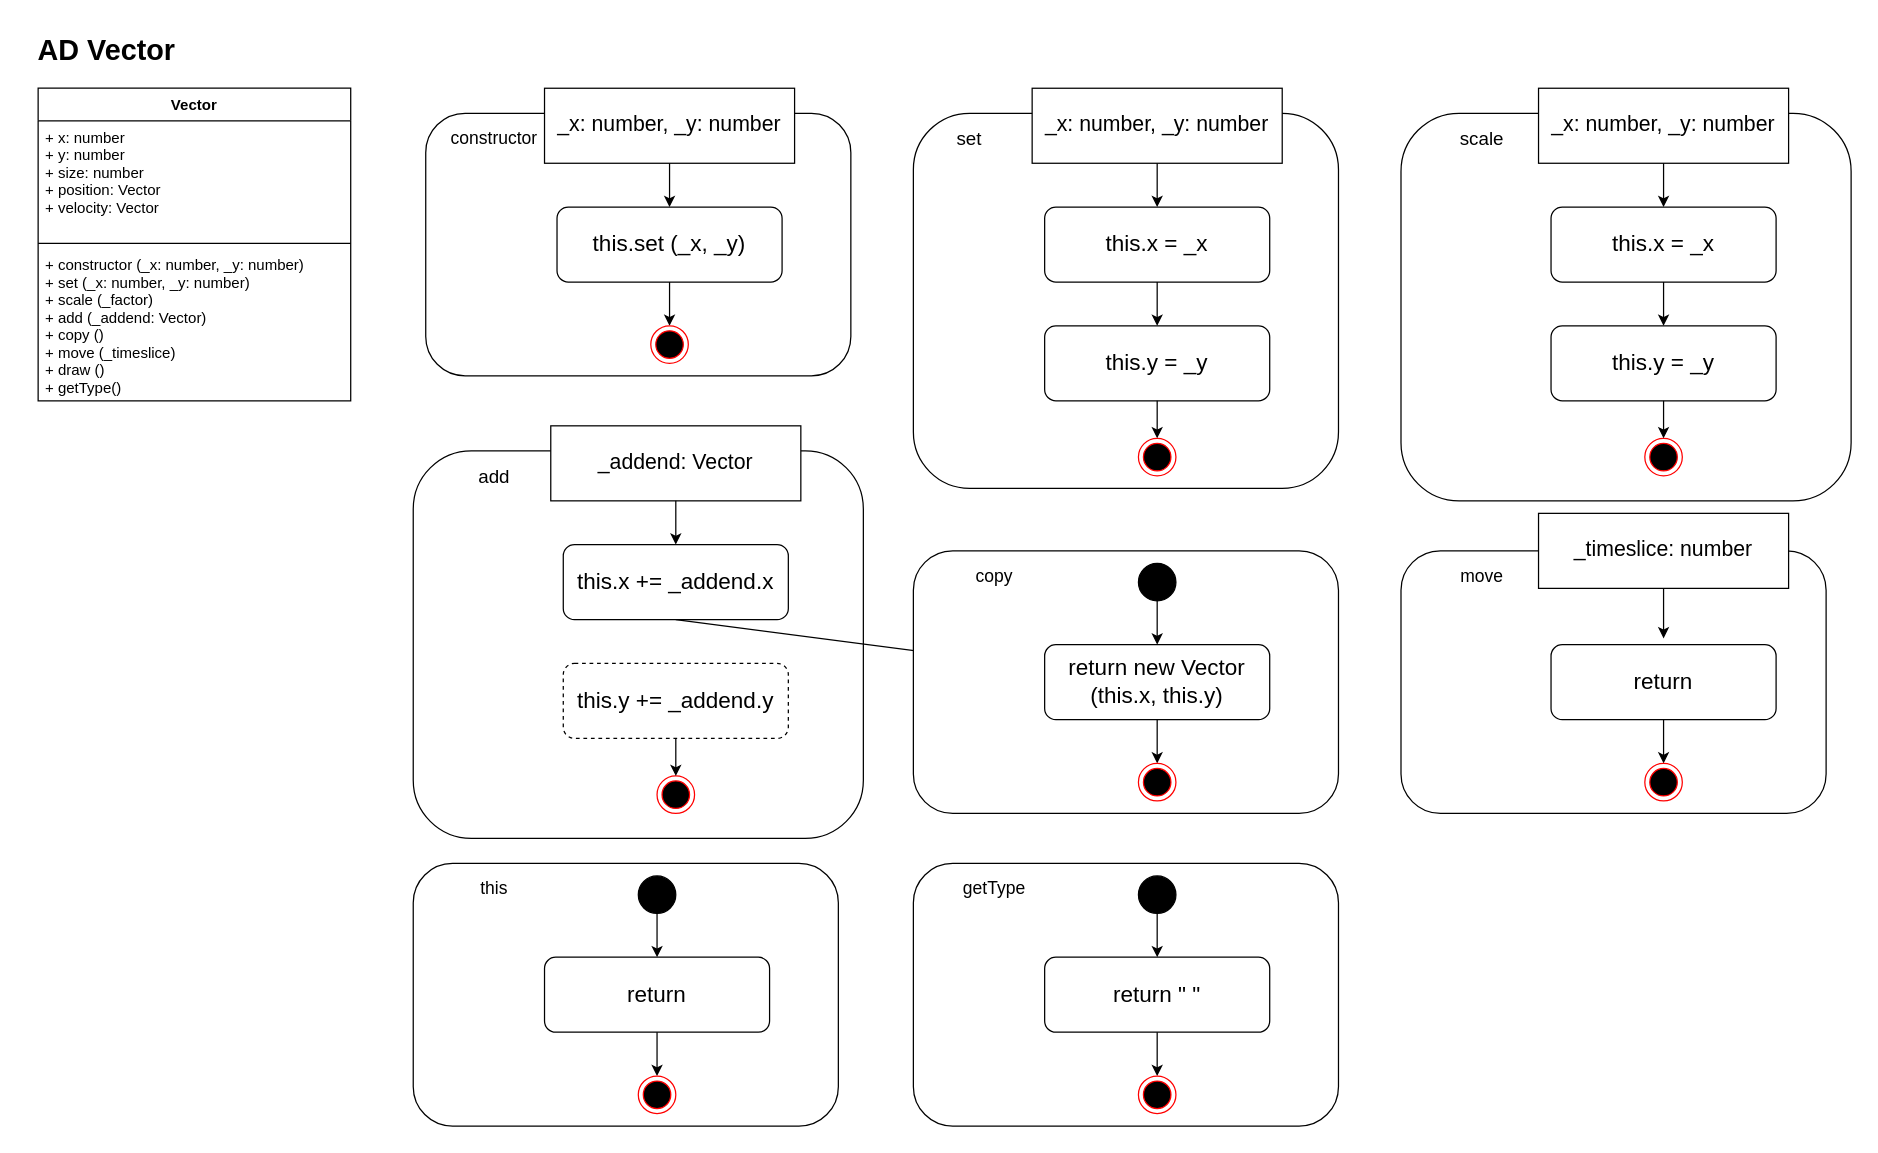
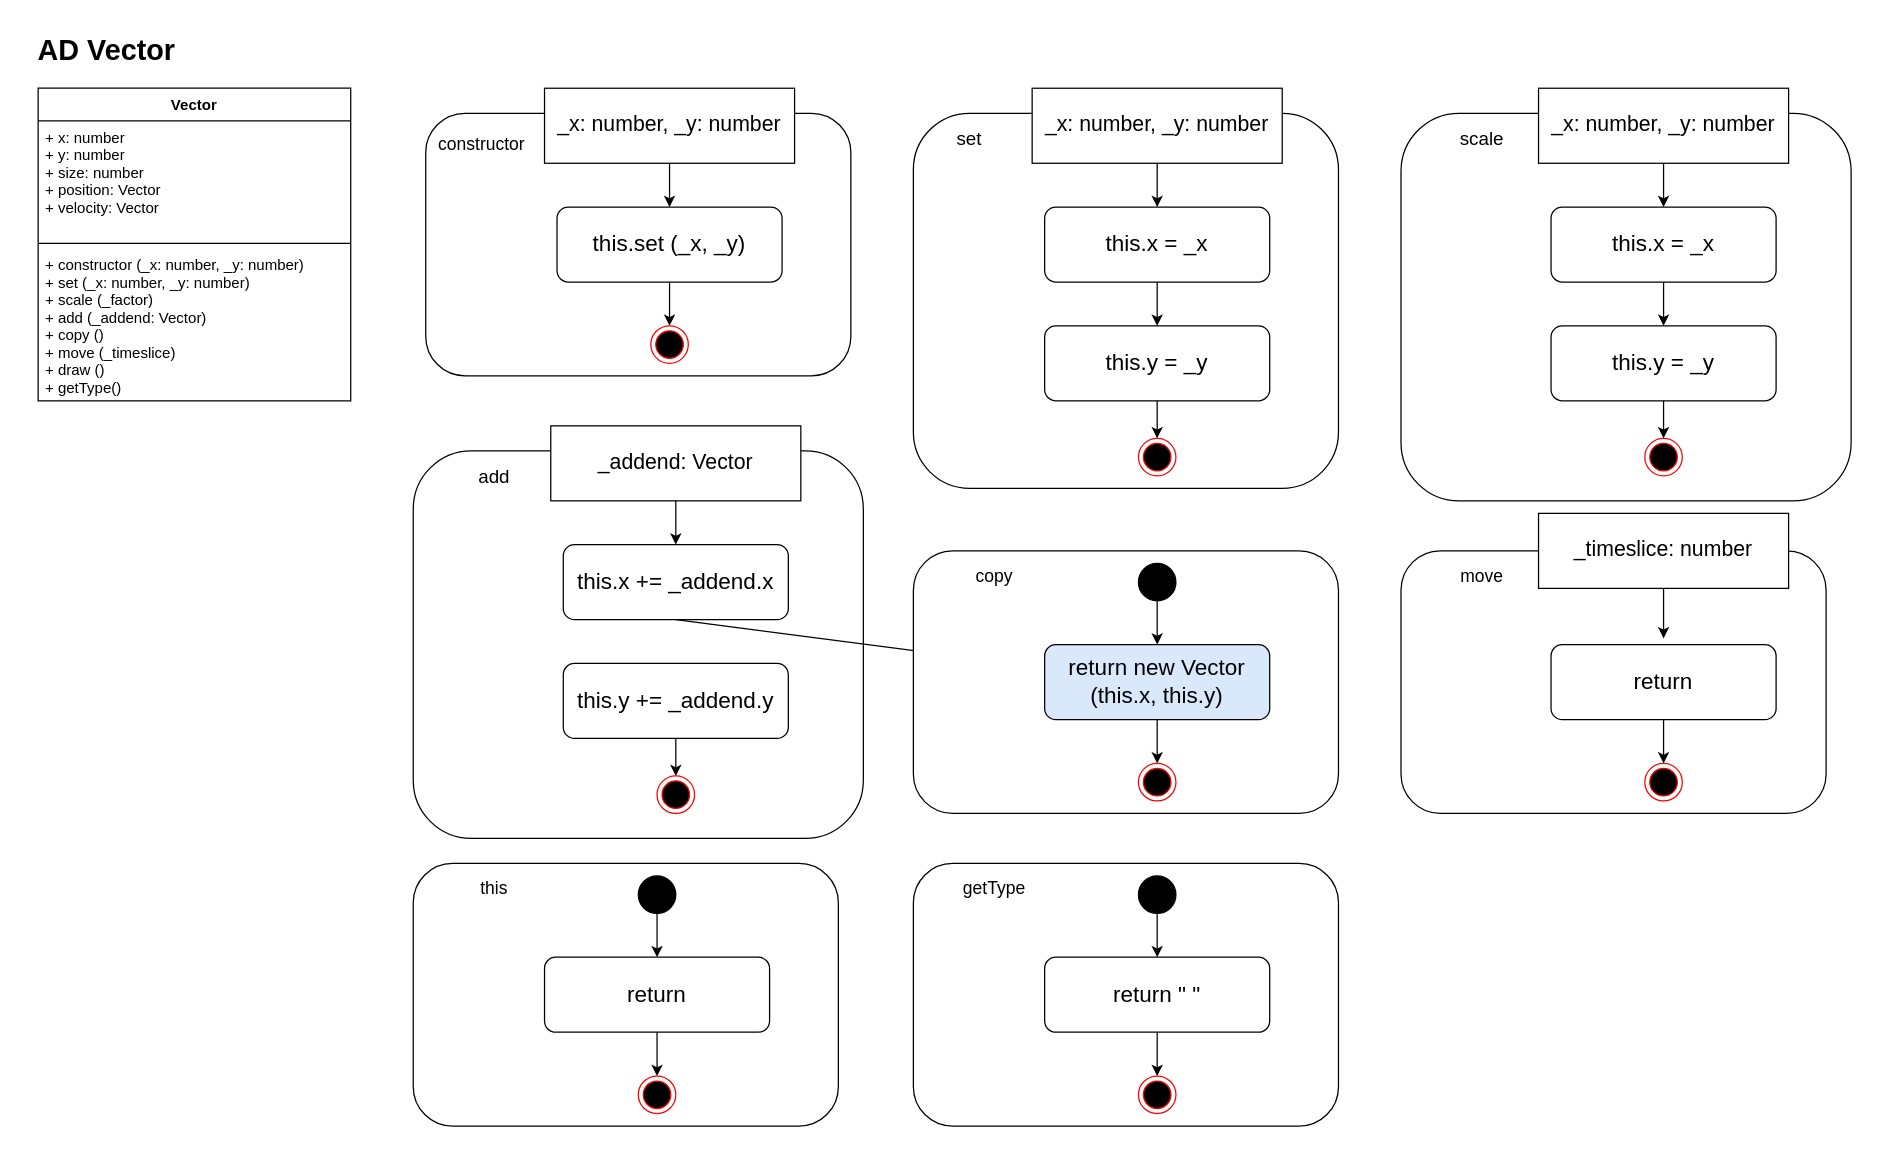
(494, 138) -> (482, 144)
(1157, 682) -> (1157, 682)
(676, 701) -> (676, 701)
